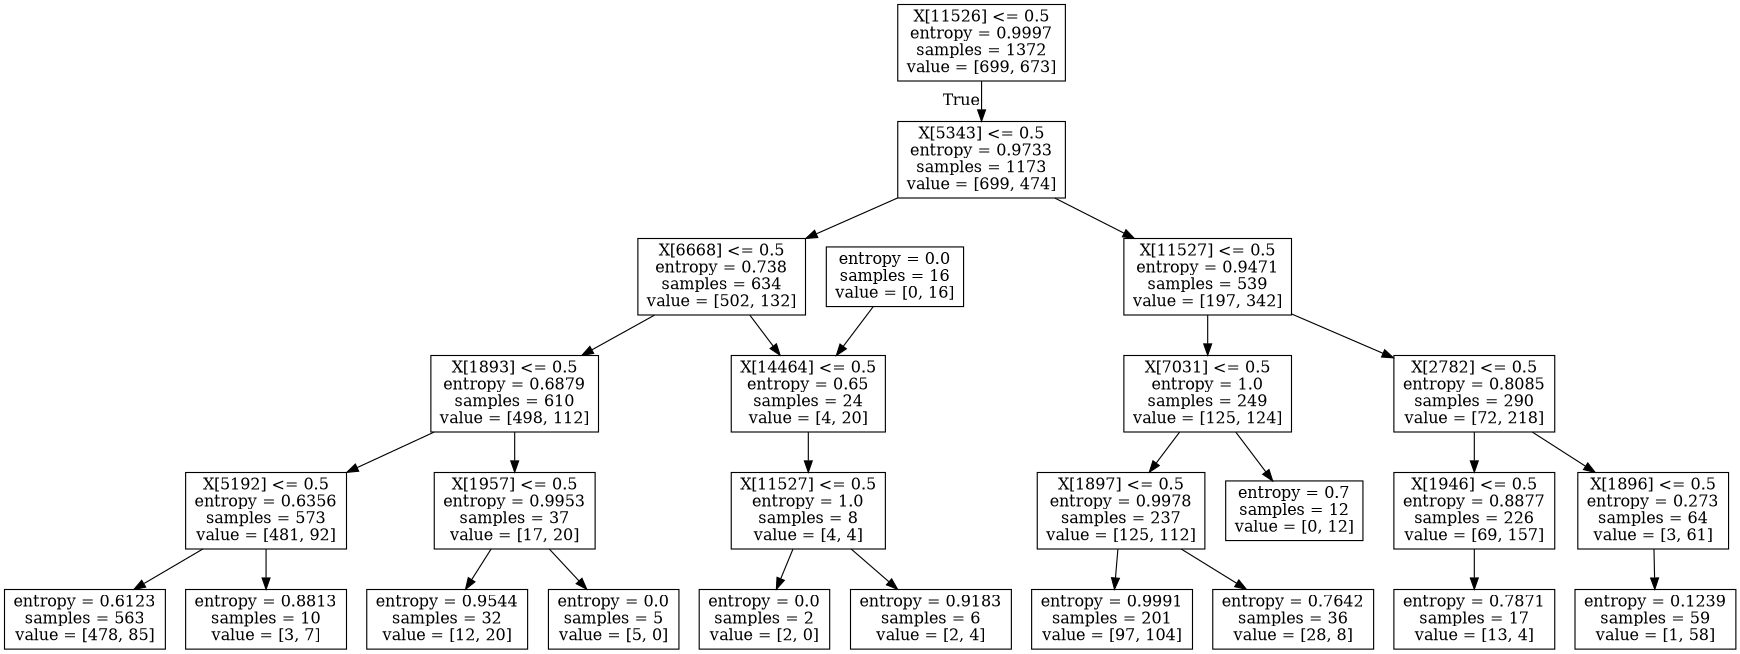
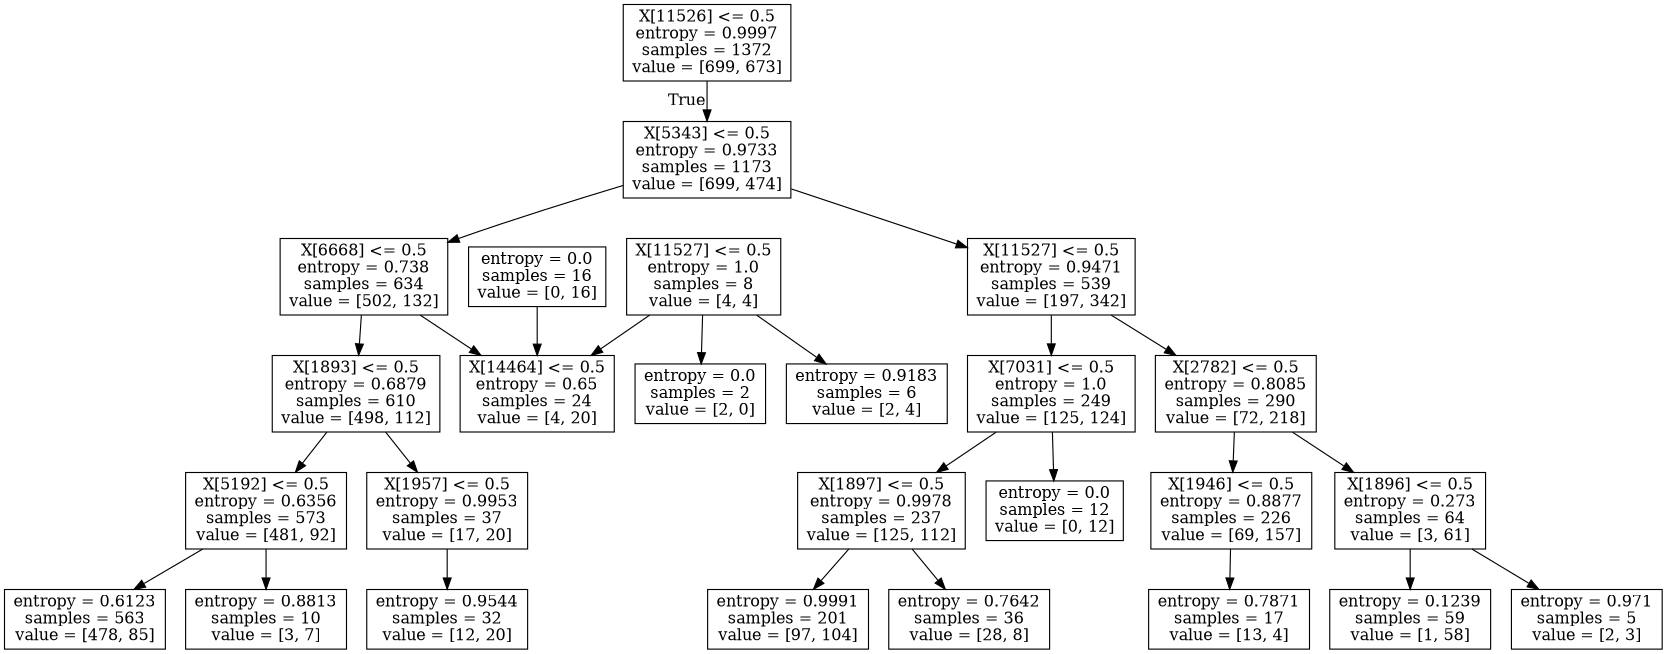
(808, 446) -> (625, 332)
(1294, 511) -> (1055, 511)
(614, 619) -> none
none -> (1587, 619)
